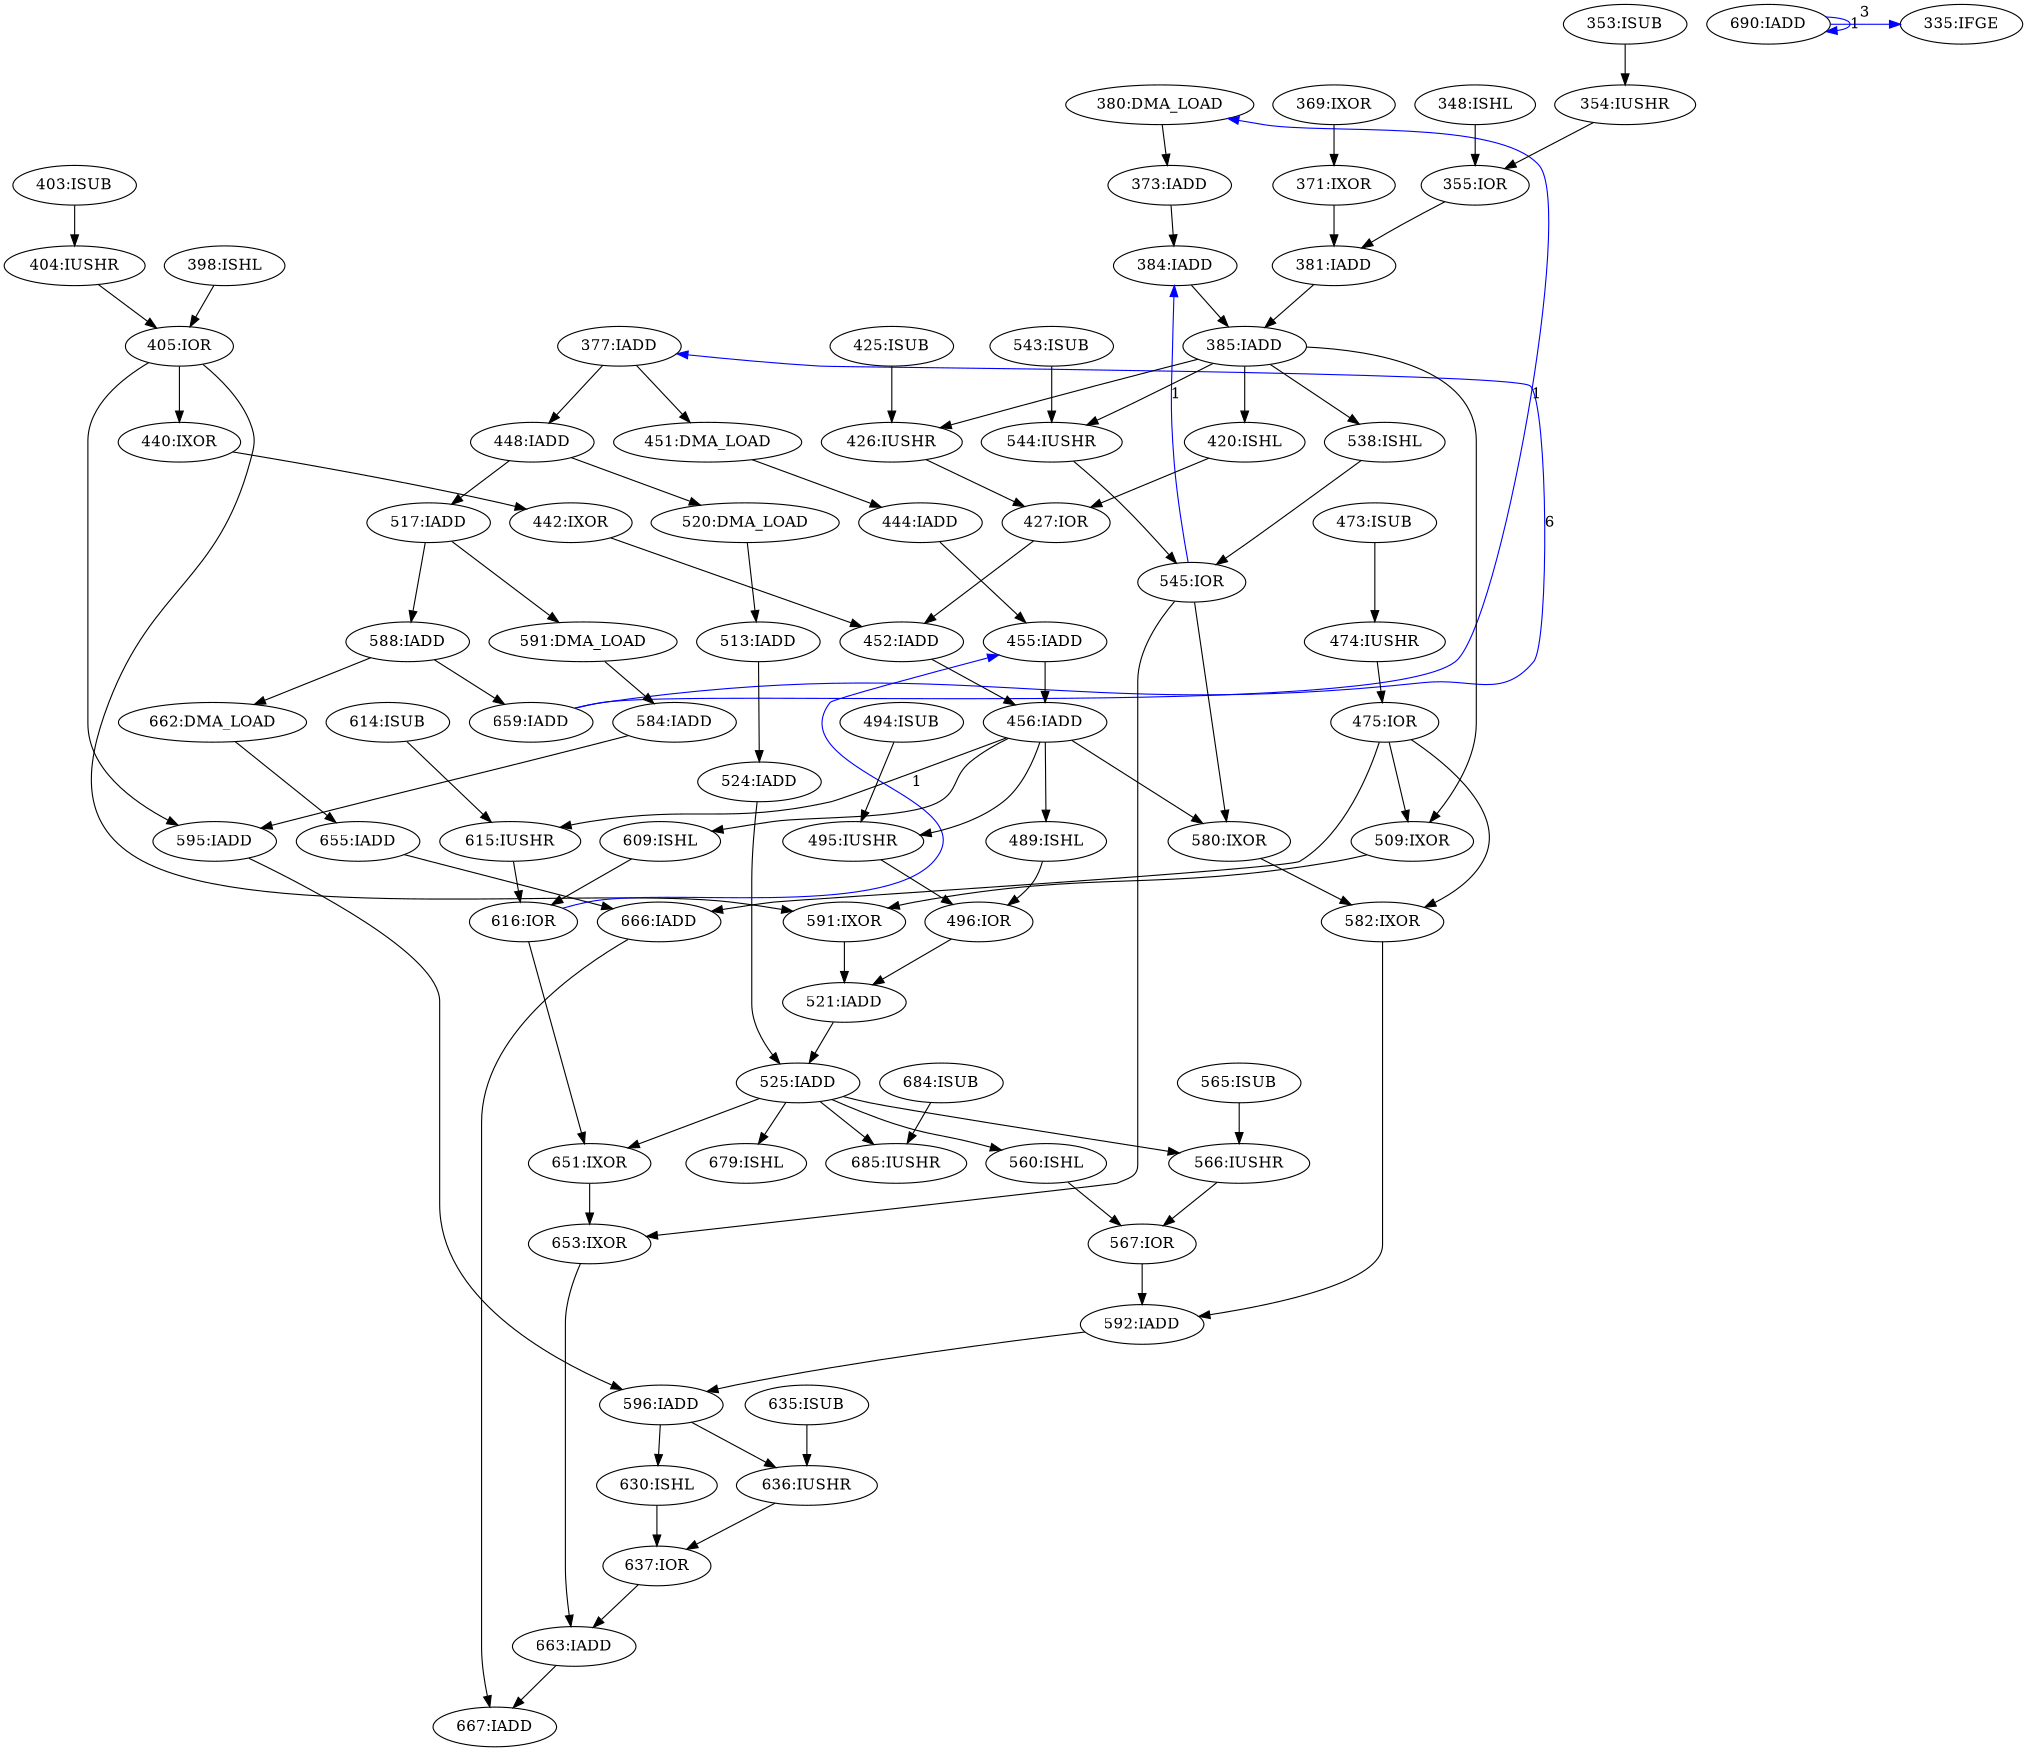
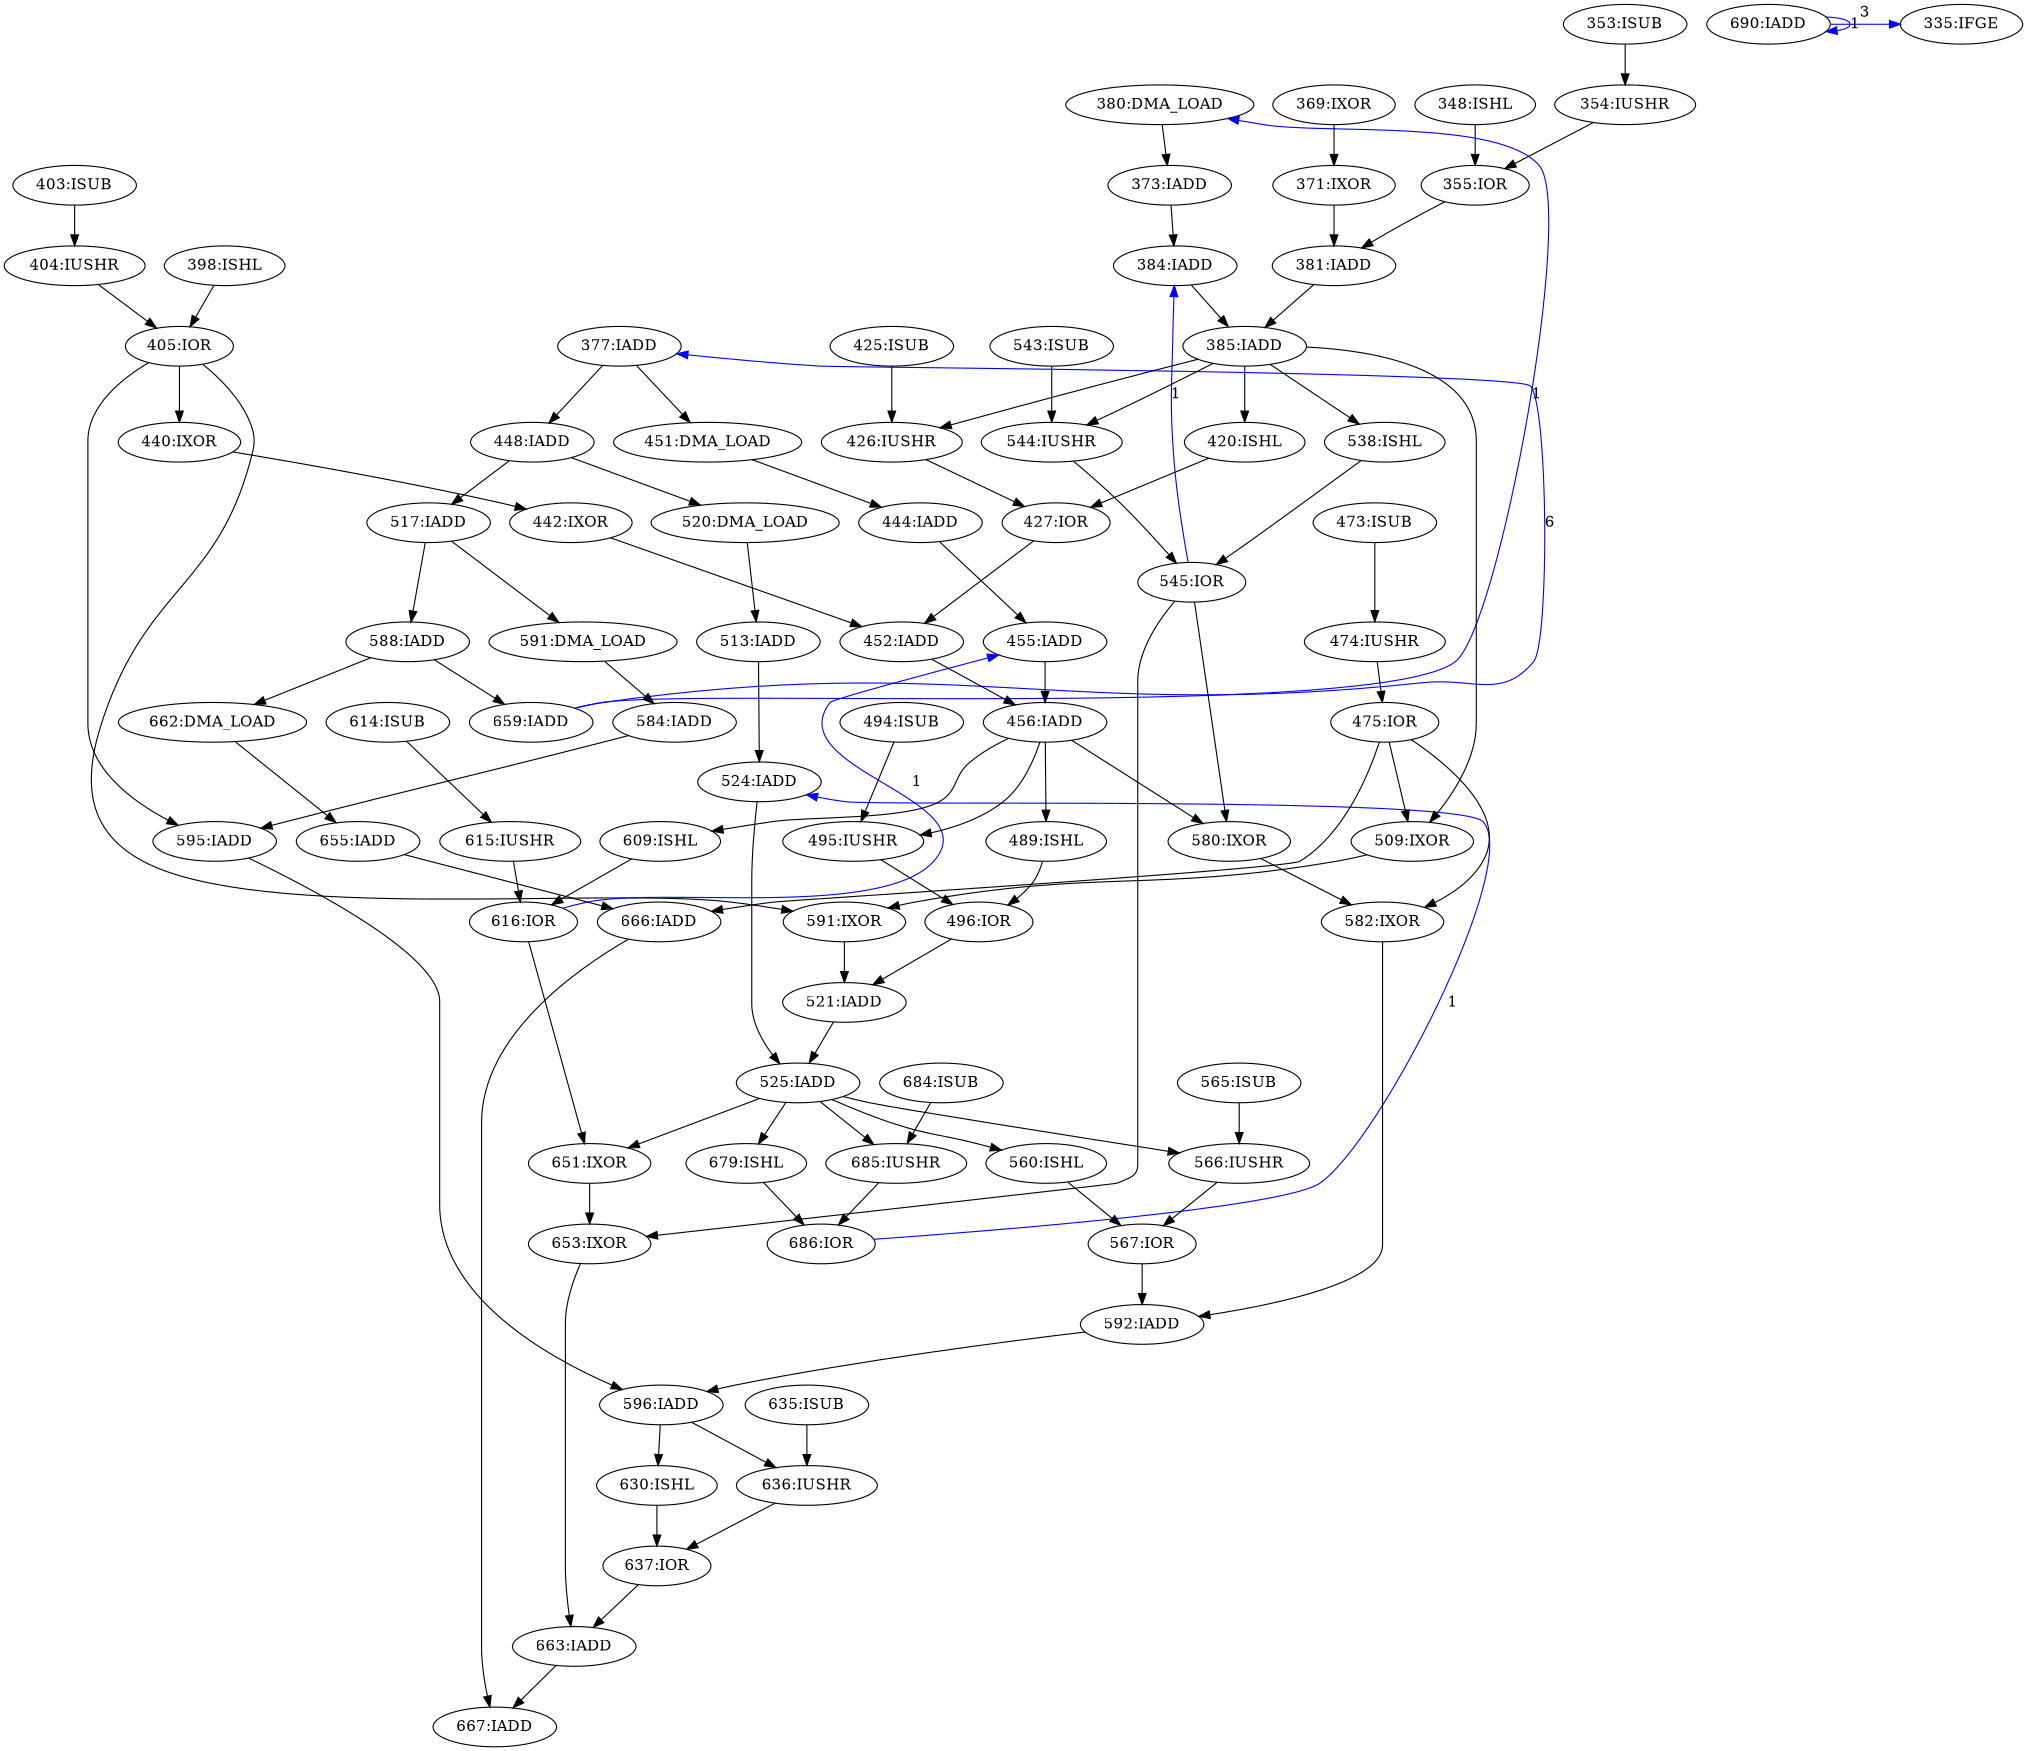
(794, 809) -> none
none -> (821, 1244)
